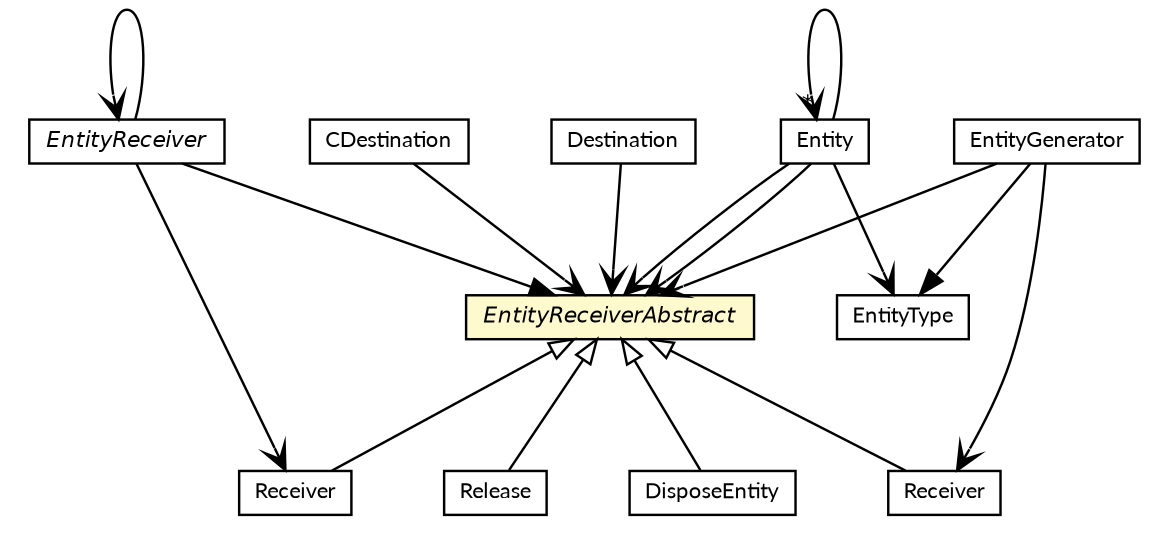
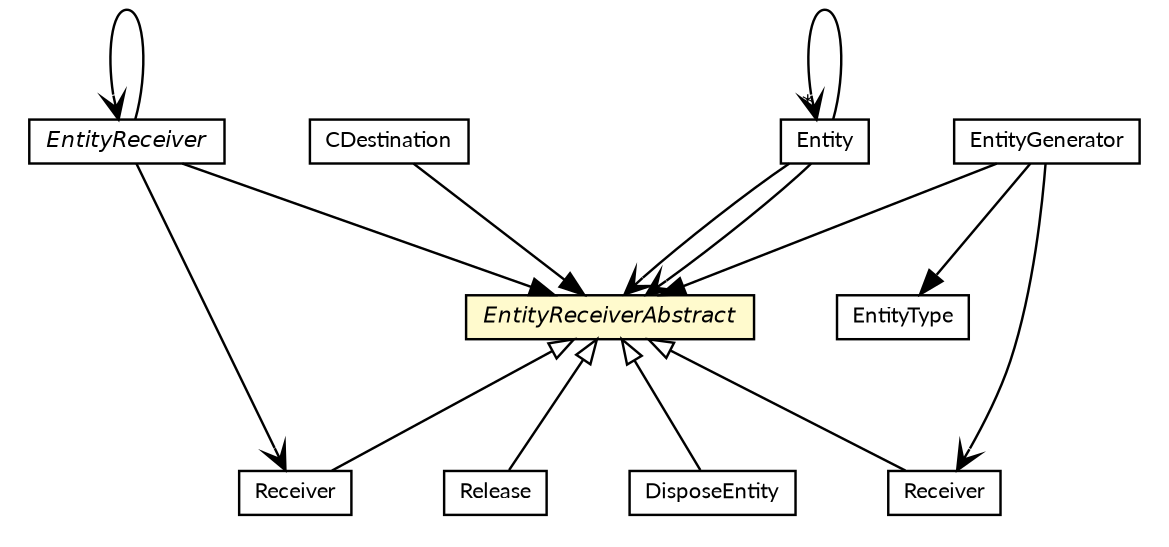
(622, 142) -> none
(852, 204) -> none
(489, 222) -> (489, 222)
(840, 225) -> (840, 225)
